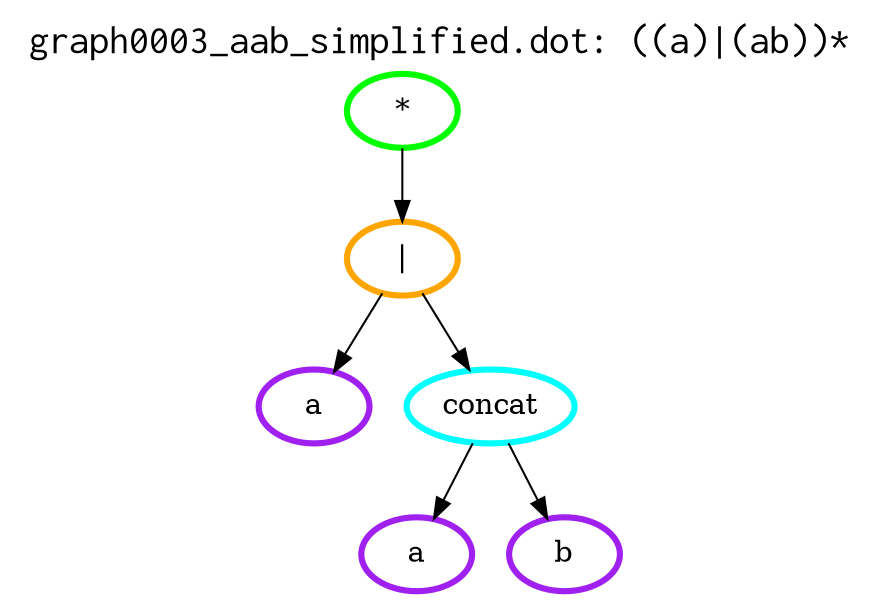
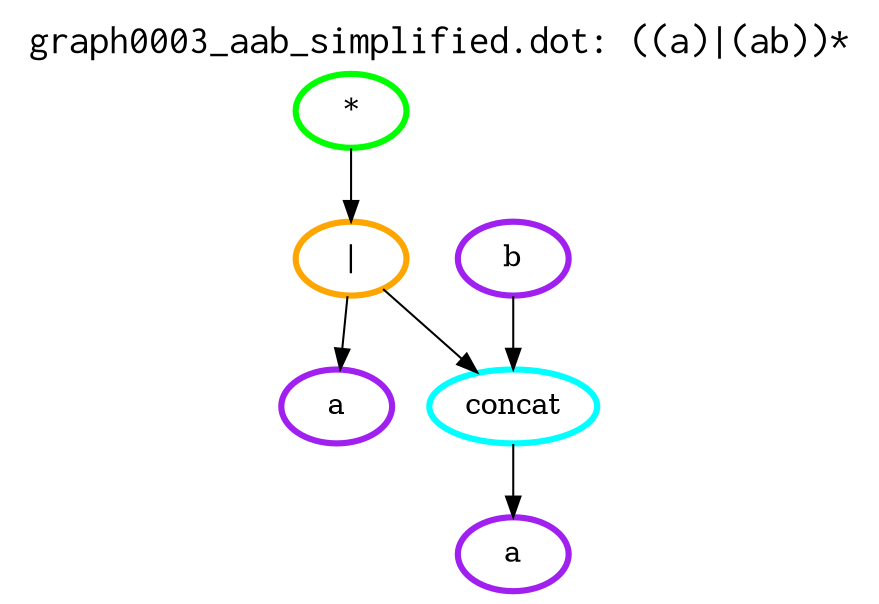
(523, 472) -> (513, 322)
